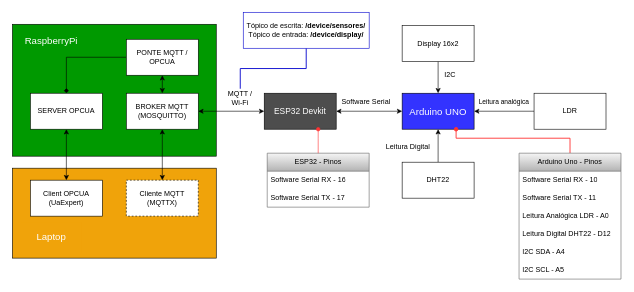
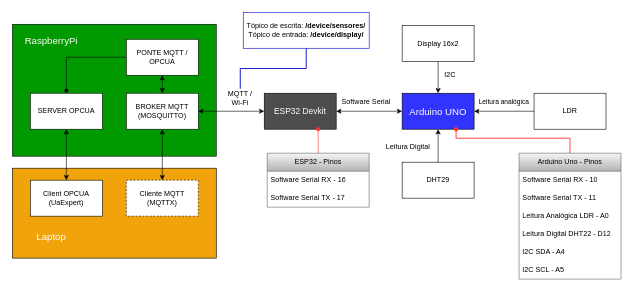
(438, 180) -> (438, 180)
